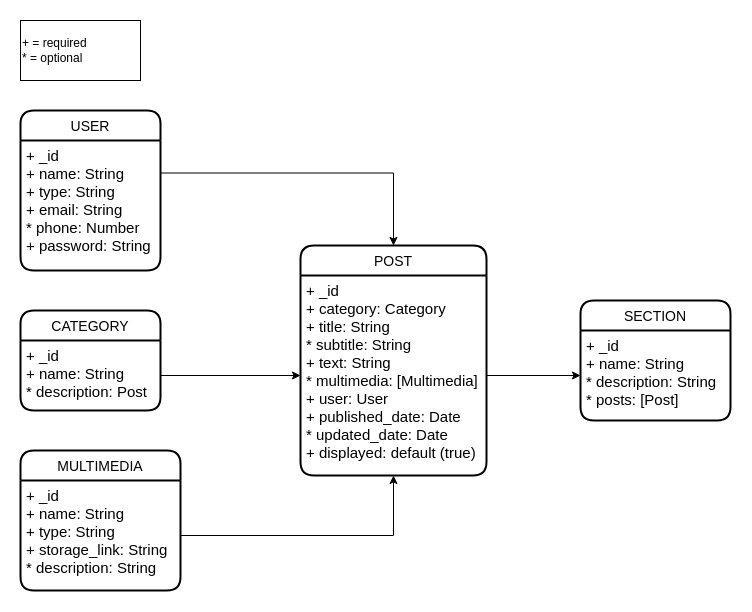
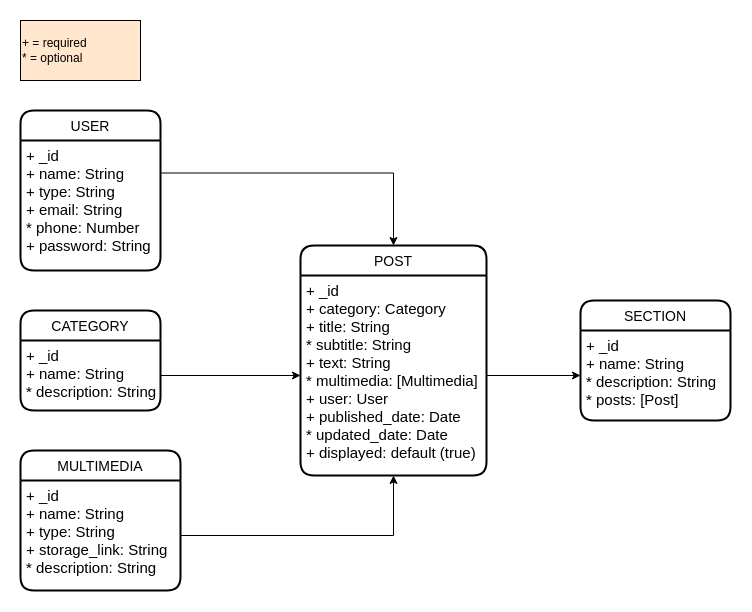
(81, 51) -> (81, 51)
(43, 356) -> (43, 356)
